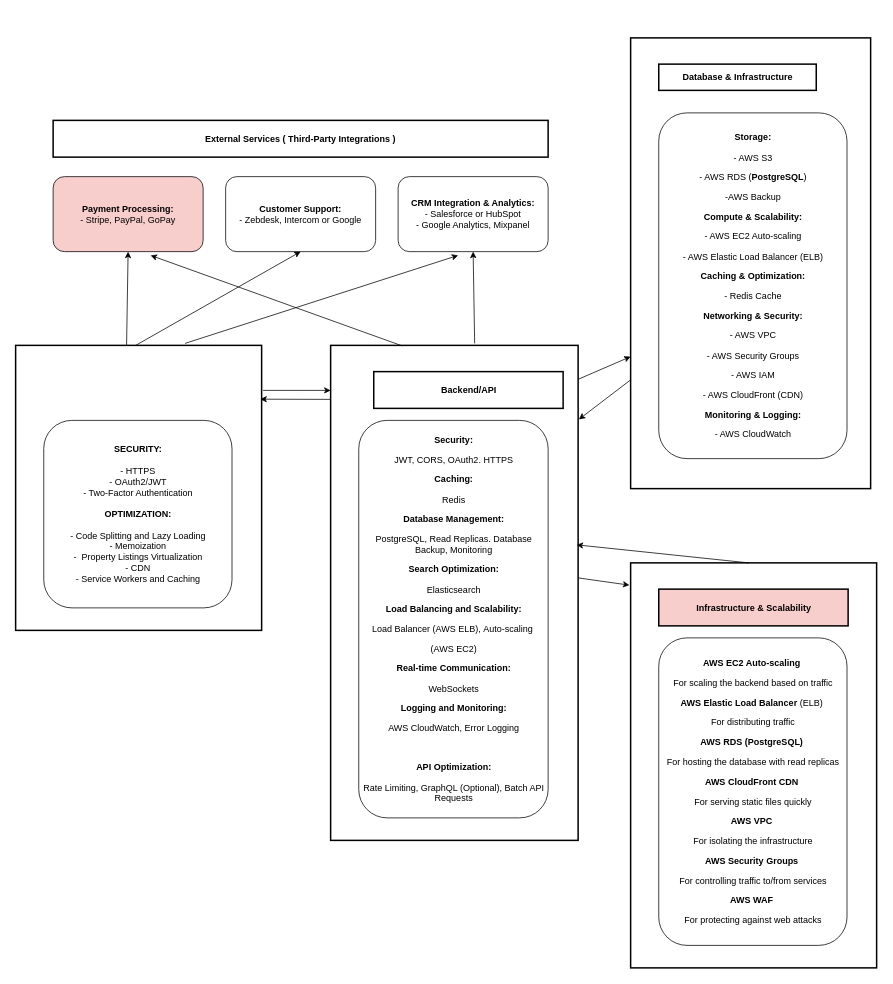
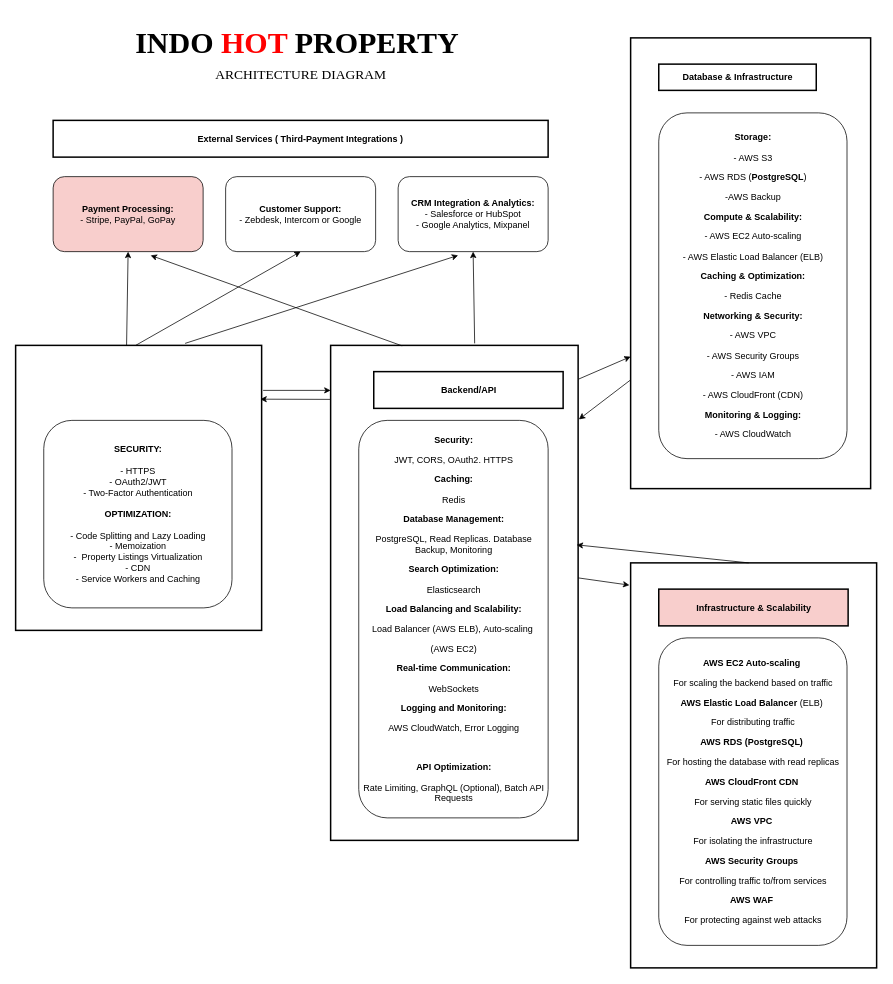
none -> (300, 57)
(300, 139) -> (300, 139)
